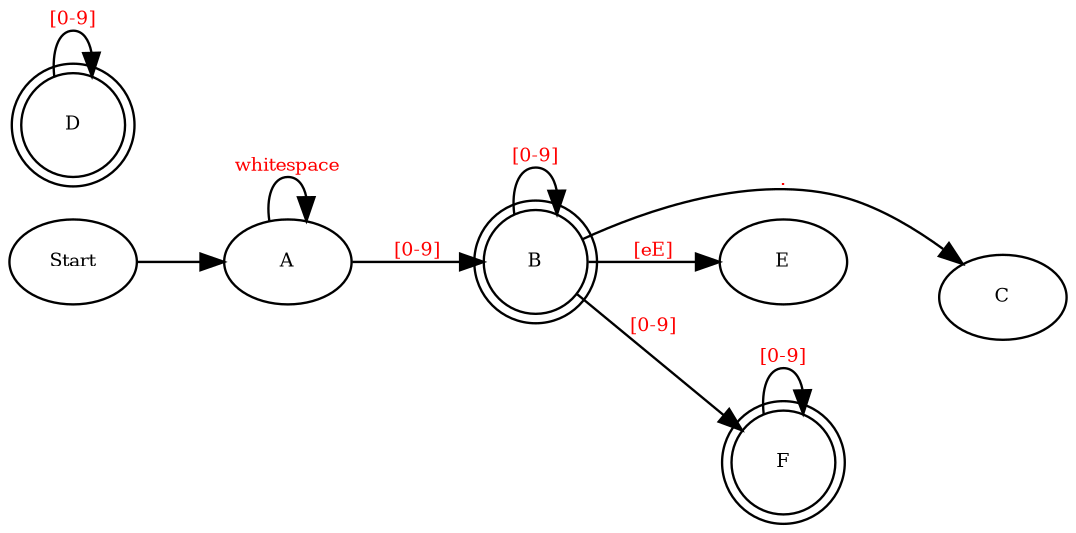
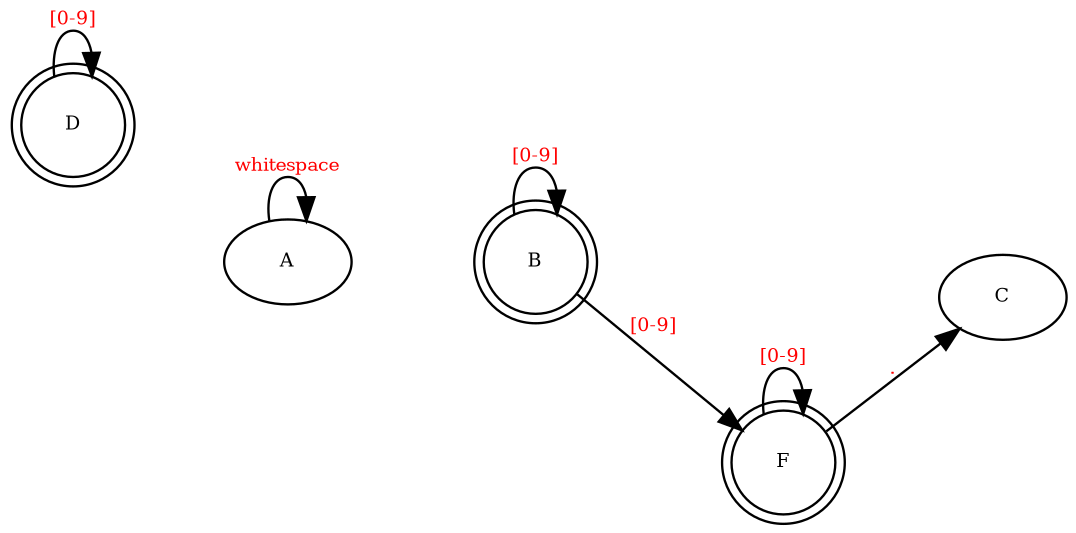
(766, 190) -> (883, 388)
(73, 262) -> none
(406, 262) -> none
(783, 262) -> none
